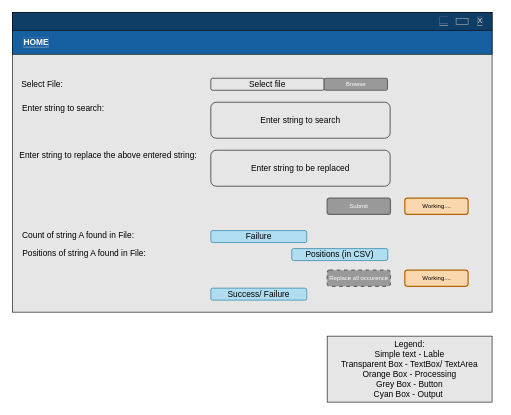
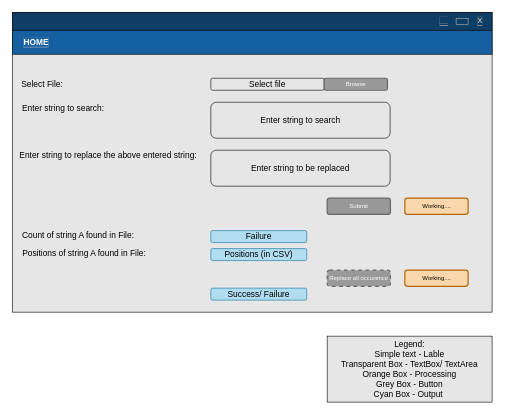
(340, 255) -> (259, 255)
